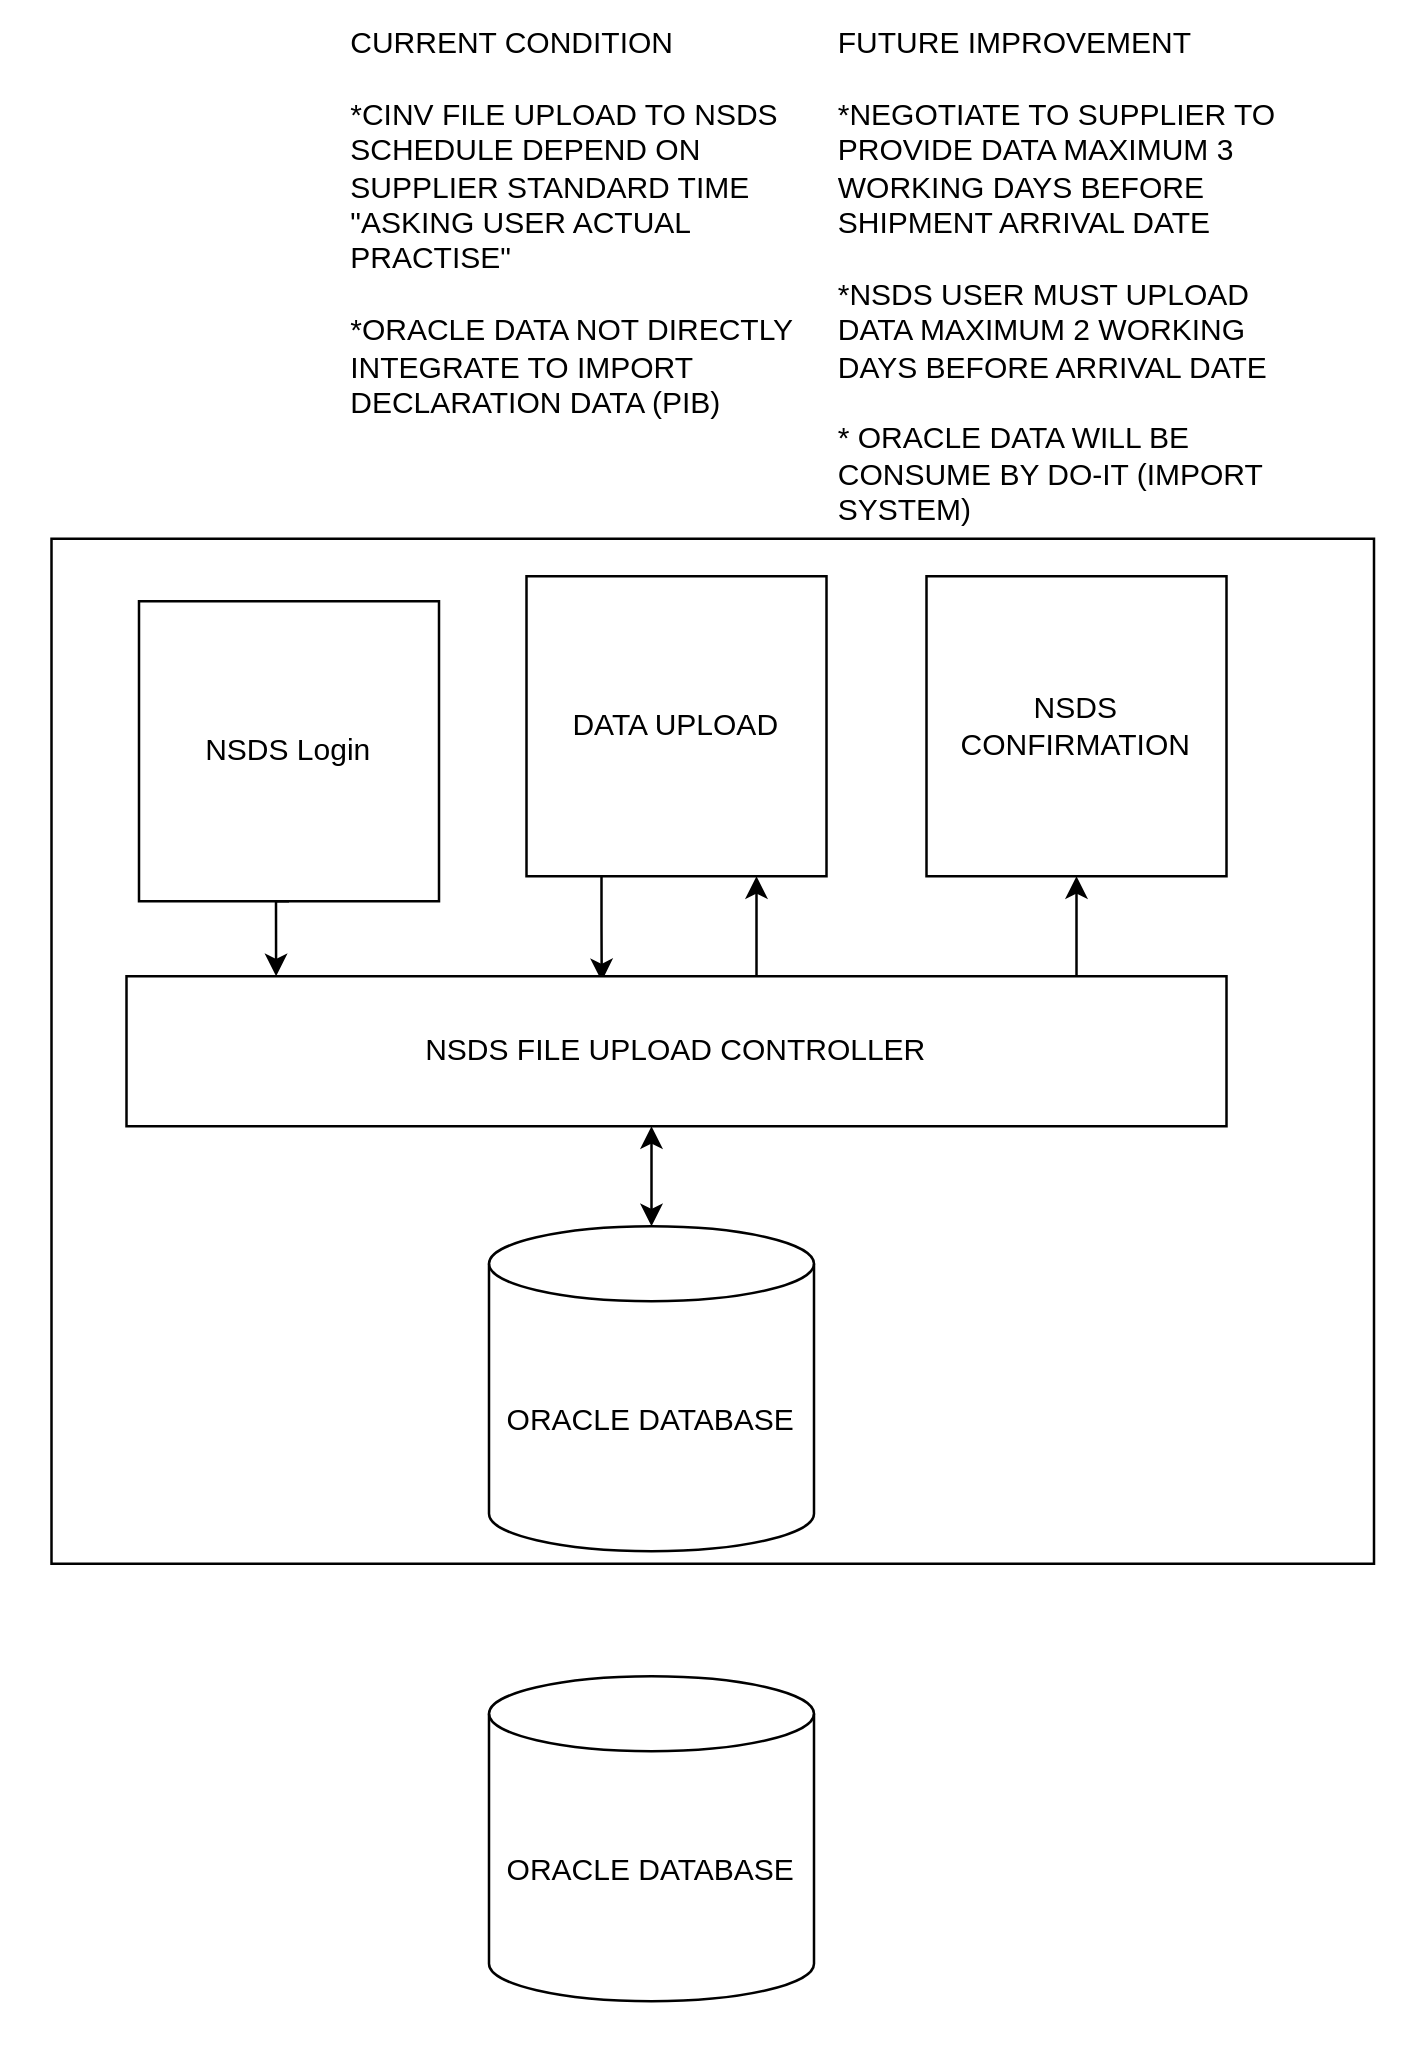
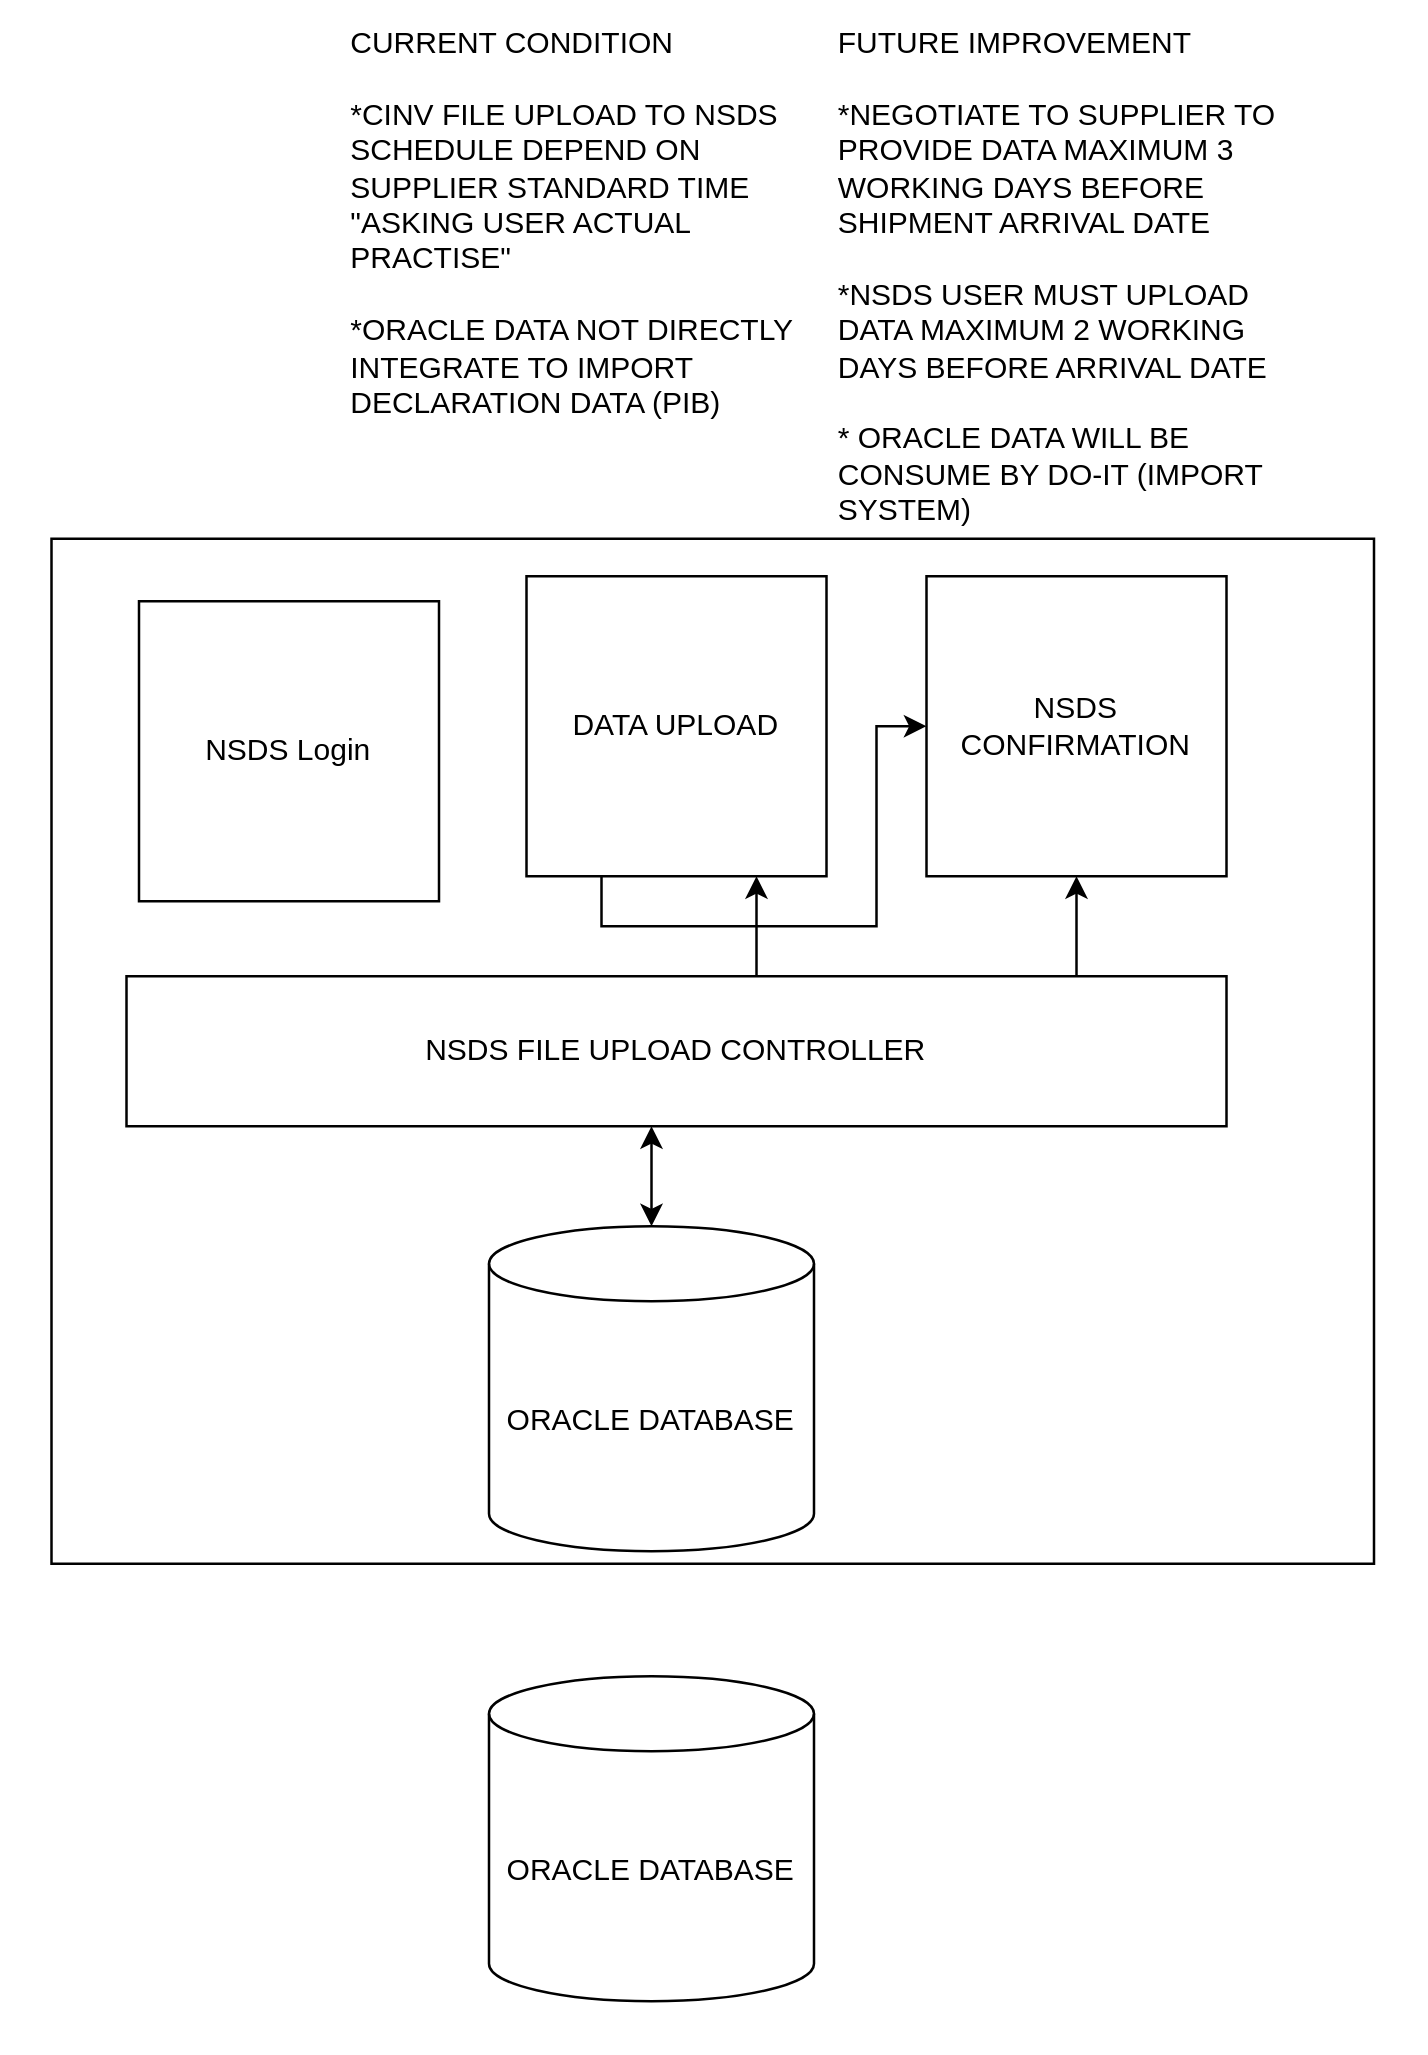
(276, 929) -> none
(601, 944) -> (876, 867)
